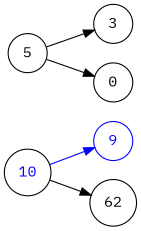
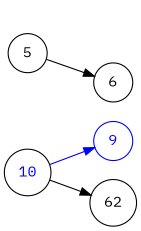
(113, 24) -> none
(113, 82) -> (113, 82)
